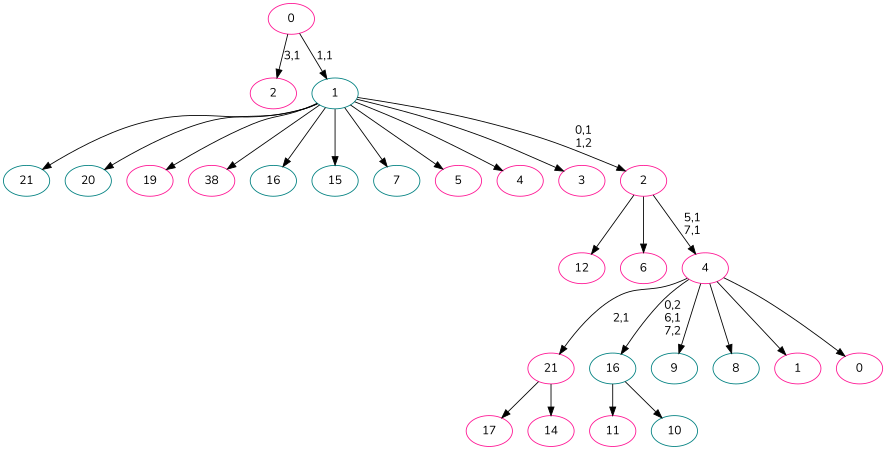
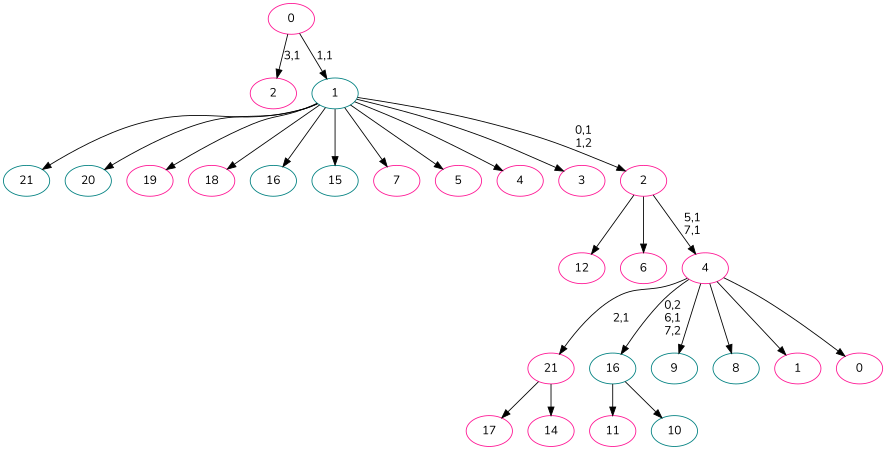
(212, 181) -> (212, 181)
(397, 181) -> (397, 181)
